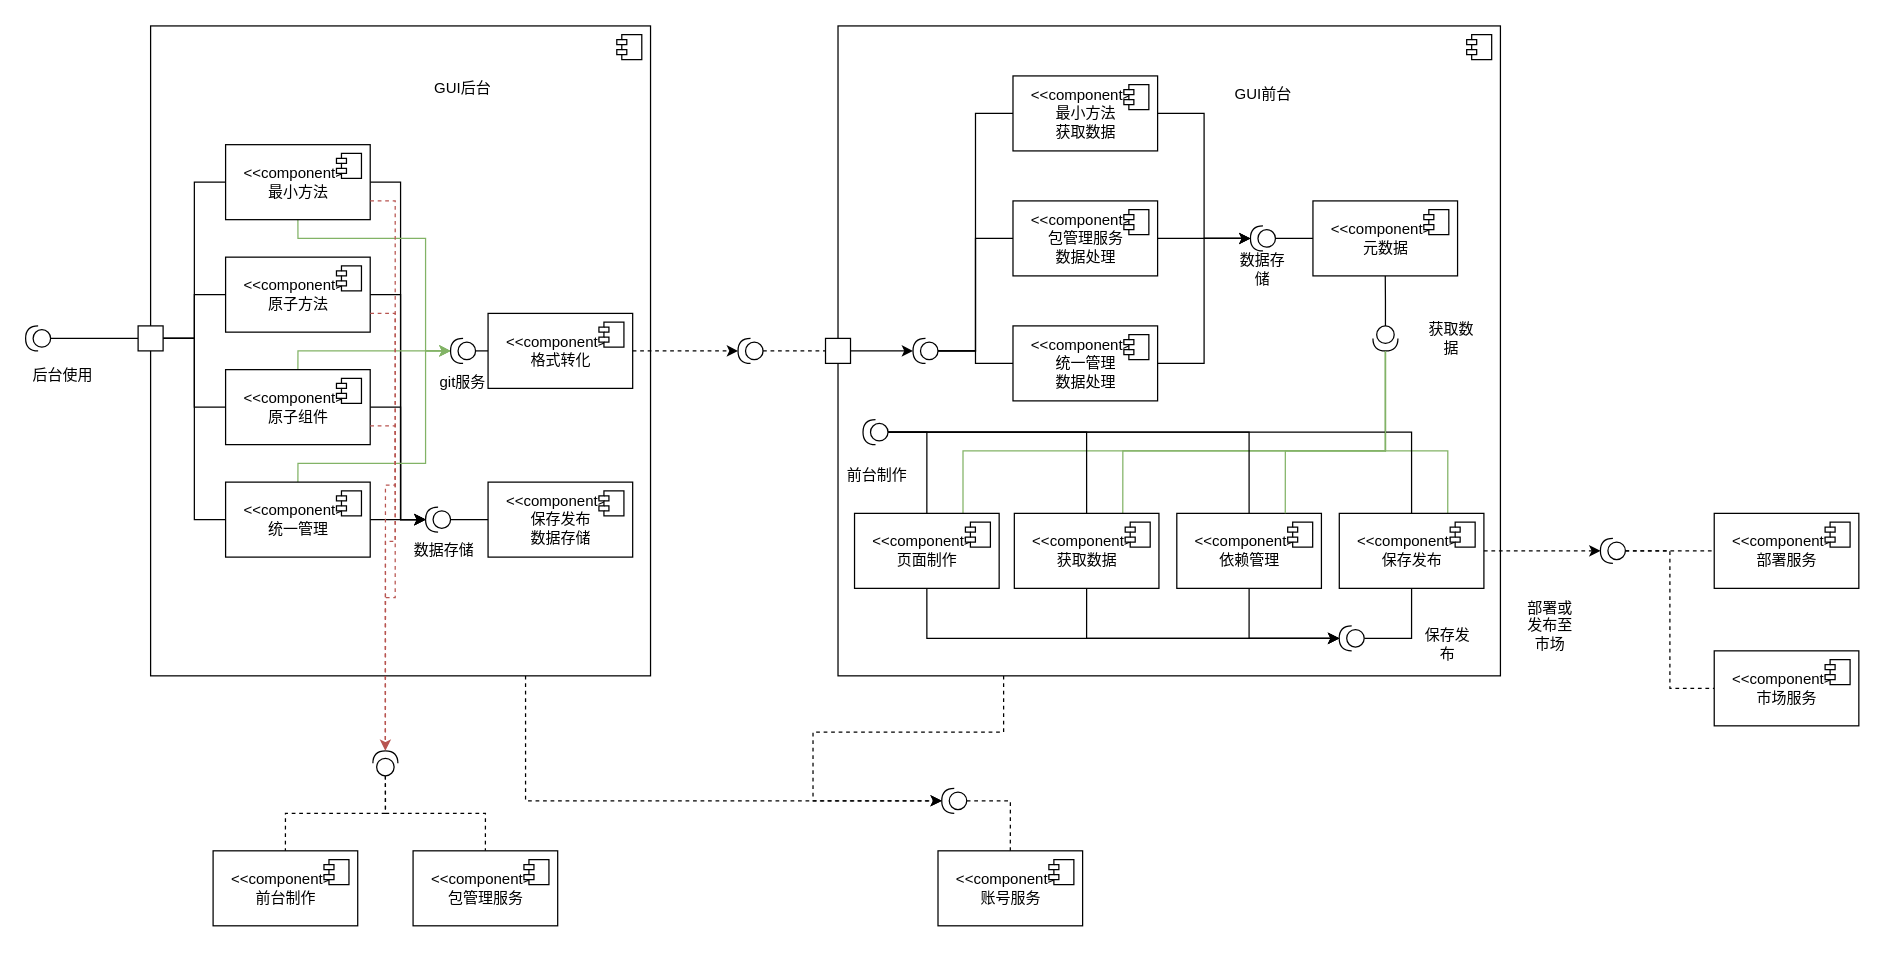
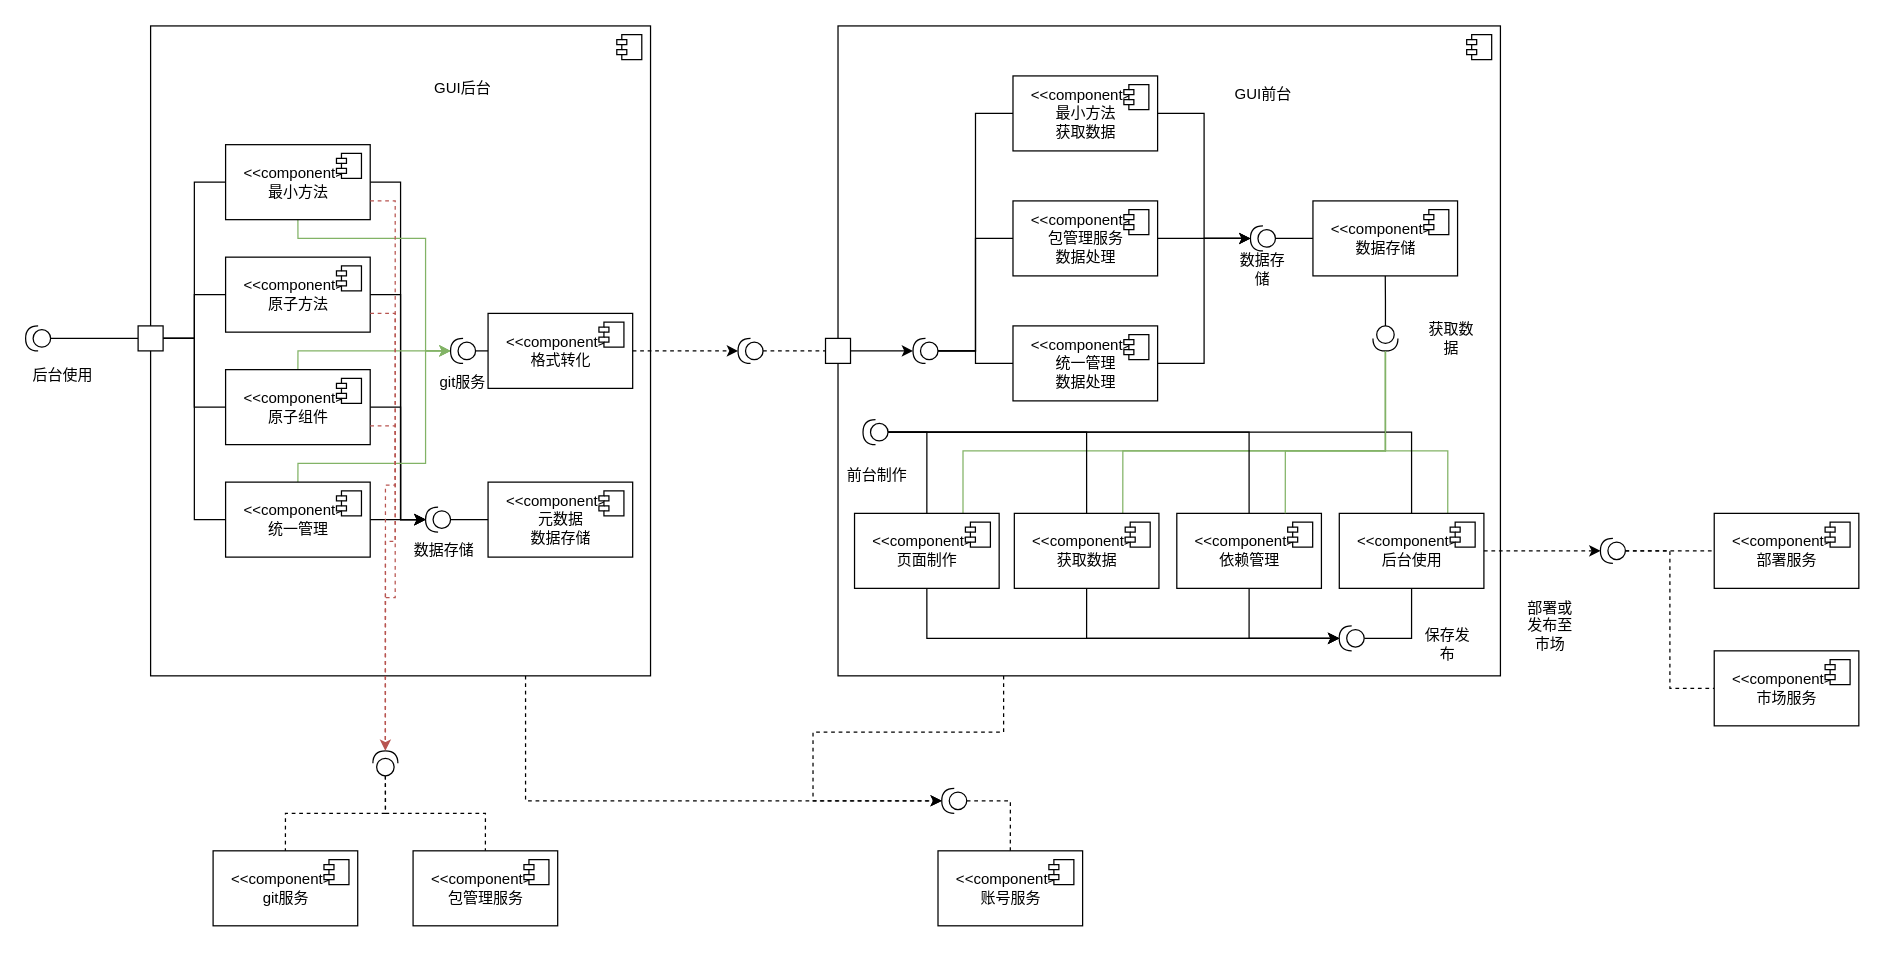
(1386, 238) -> (1386, 238)
(561, 519) -> (561, 519)
(1413, 551) -> (1413, 551)
(286, 888) -> (286, 888)
